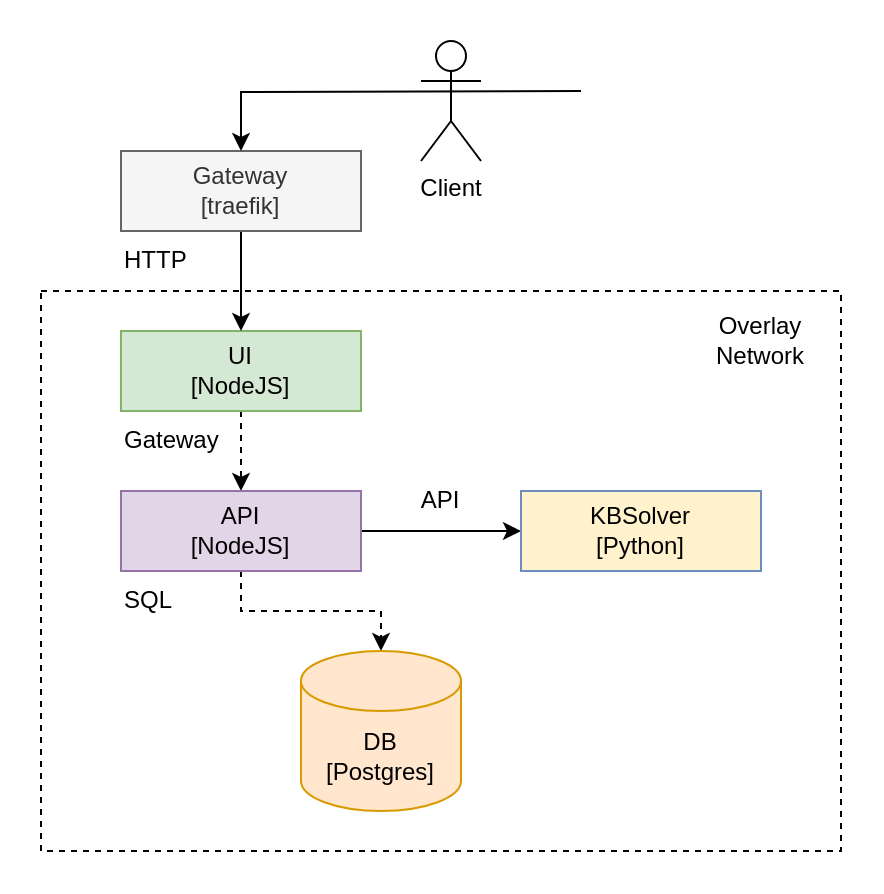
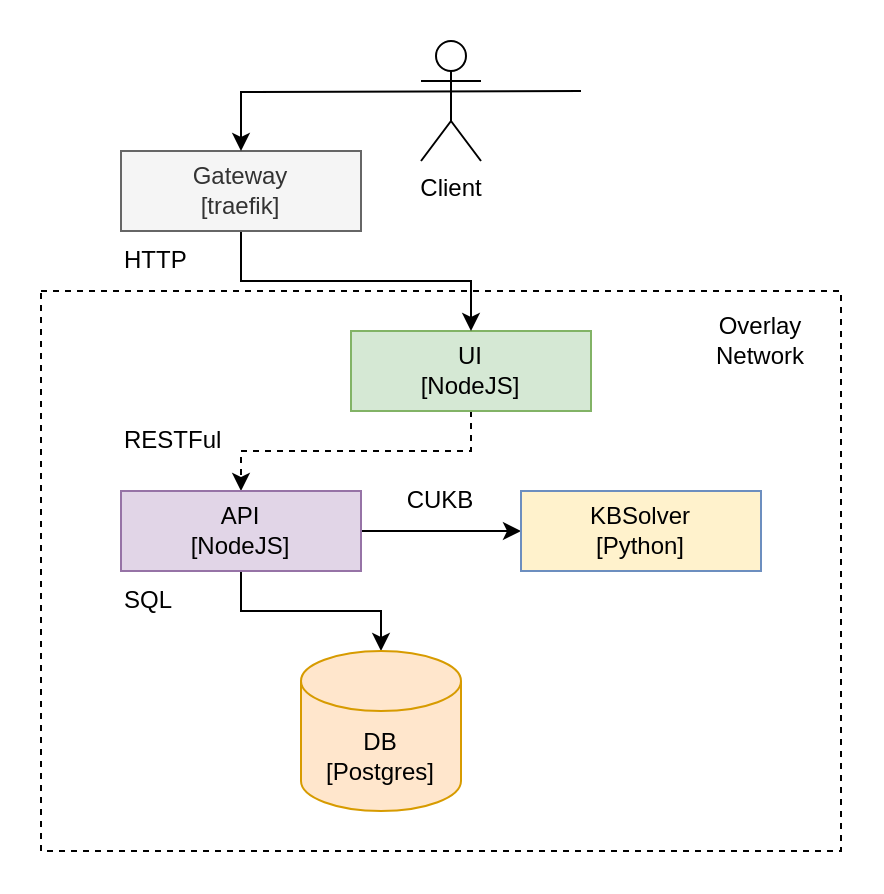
(241, 371) -> (471, 371)
(172, 441) -> (169, 441)
(441, 501) -> (441, 501)
(305, 611) -> (305, 611)
